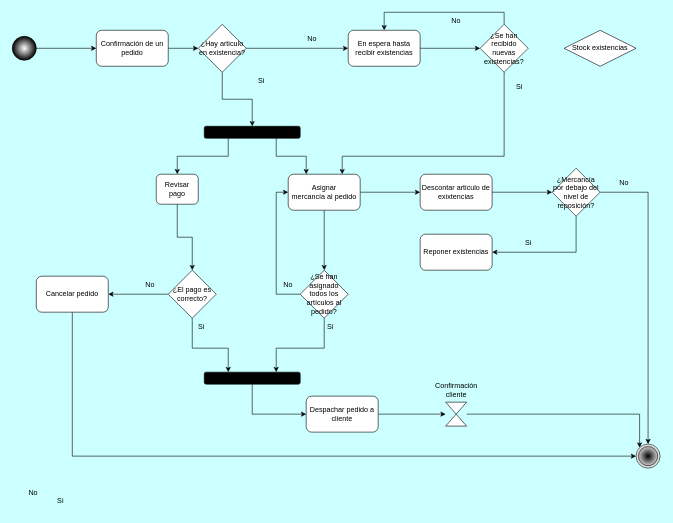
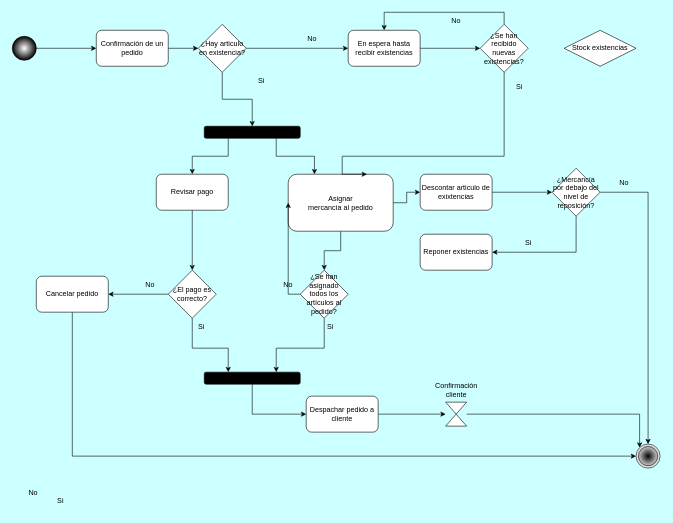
(177, 189) -> (192, 192)
(324, 192) -> (341, 203)
